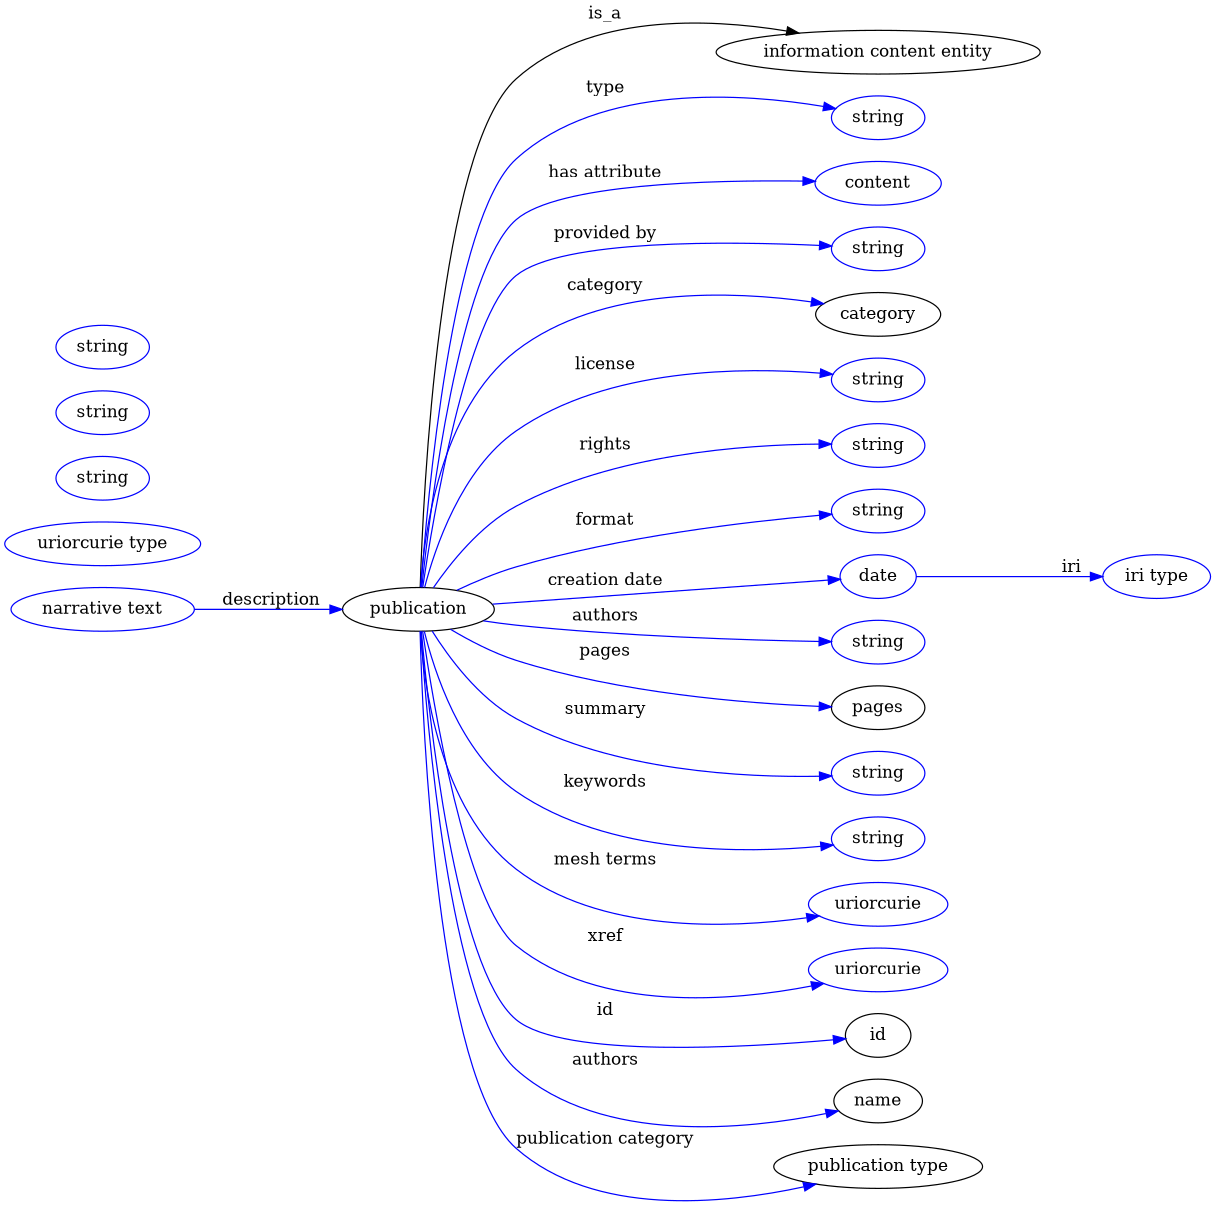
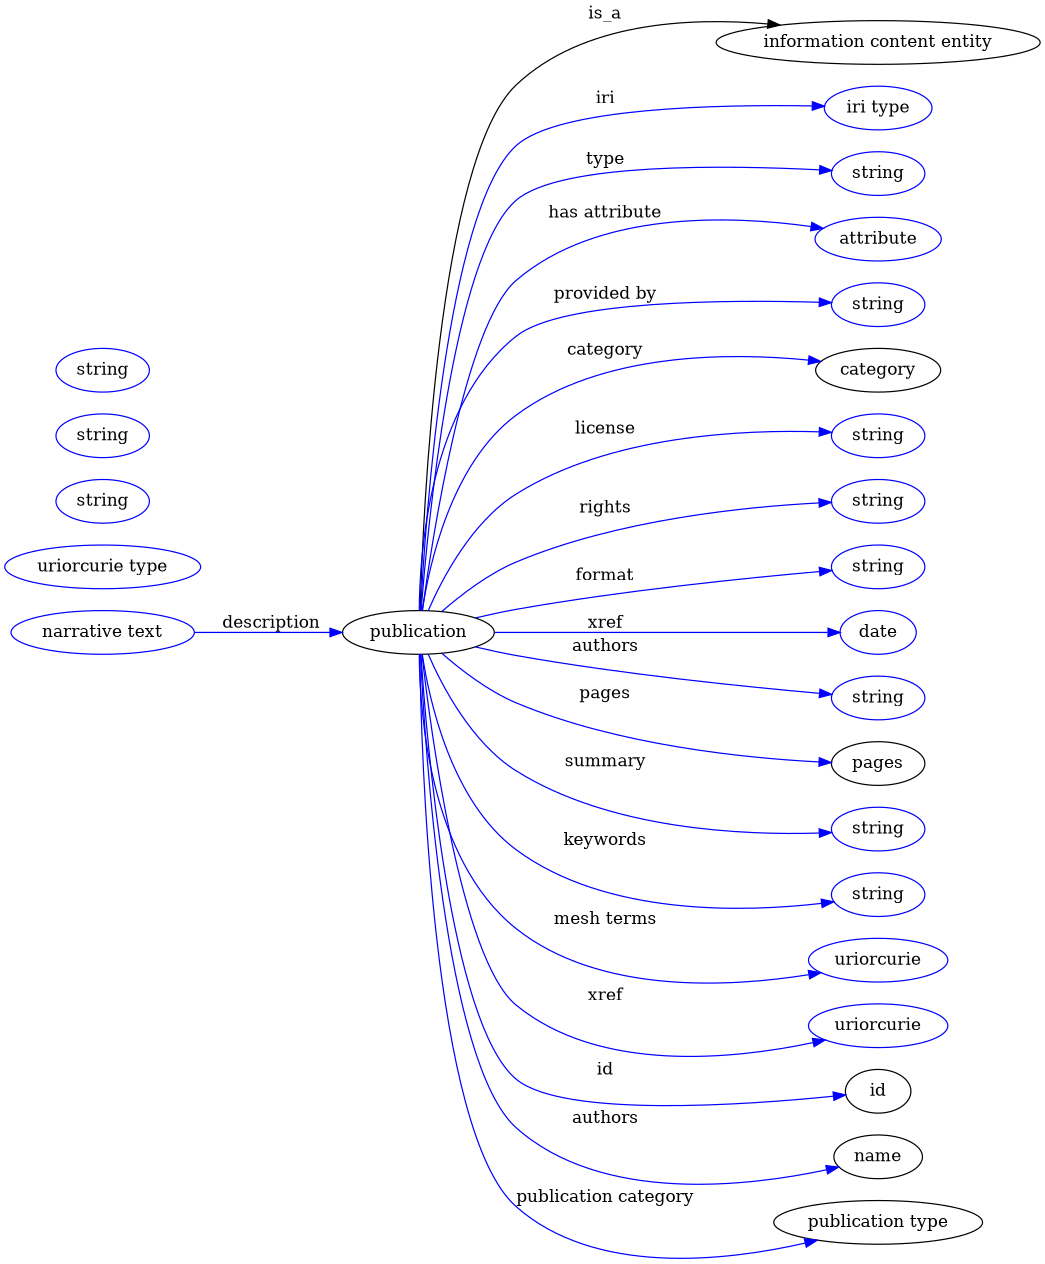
(878, 183) -> (878, 239)
(1003, 577) -> (476, 224)
(605, 581) -> (605, 623)
